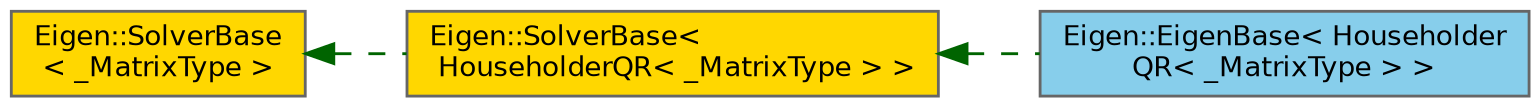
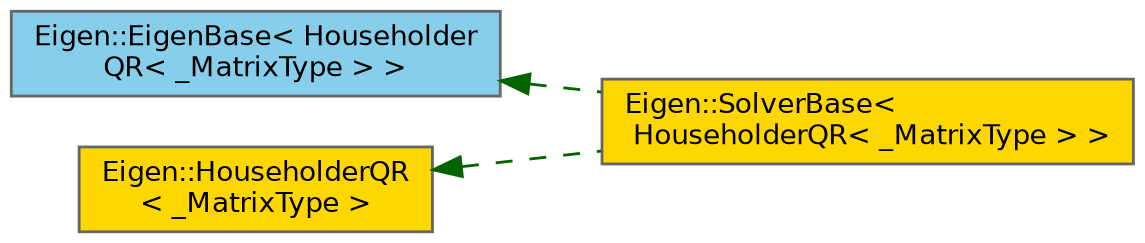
(158, 54) -> (256, 189)
(1003, 54) -> (565, 88)
